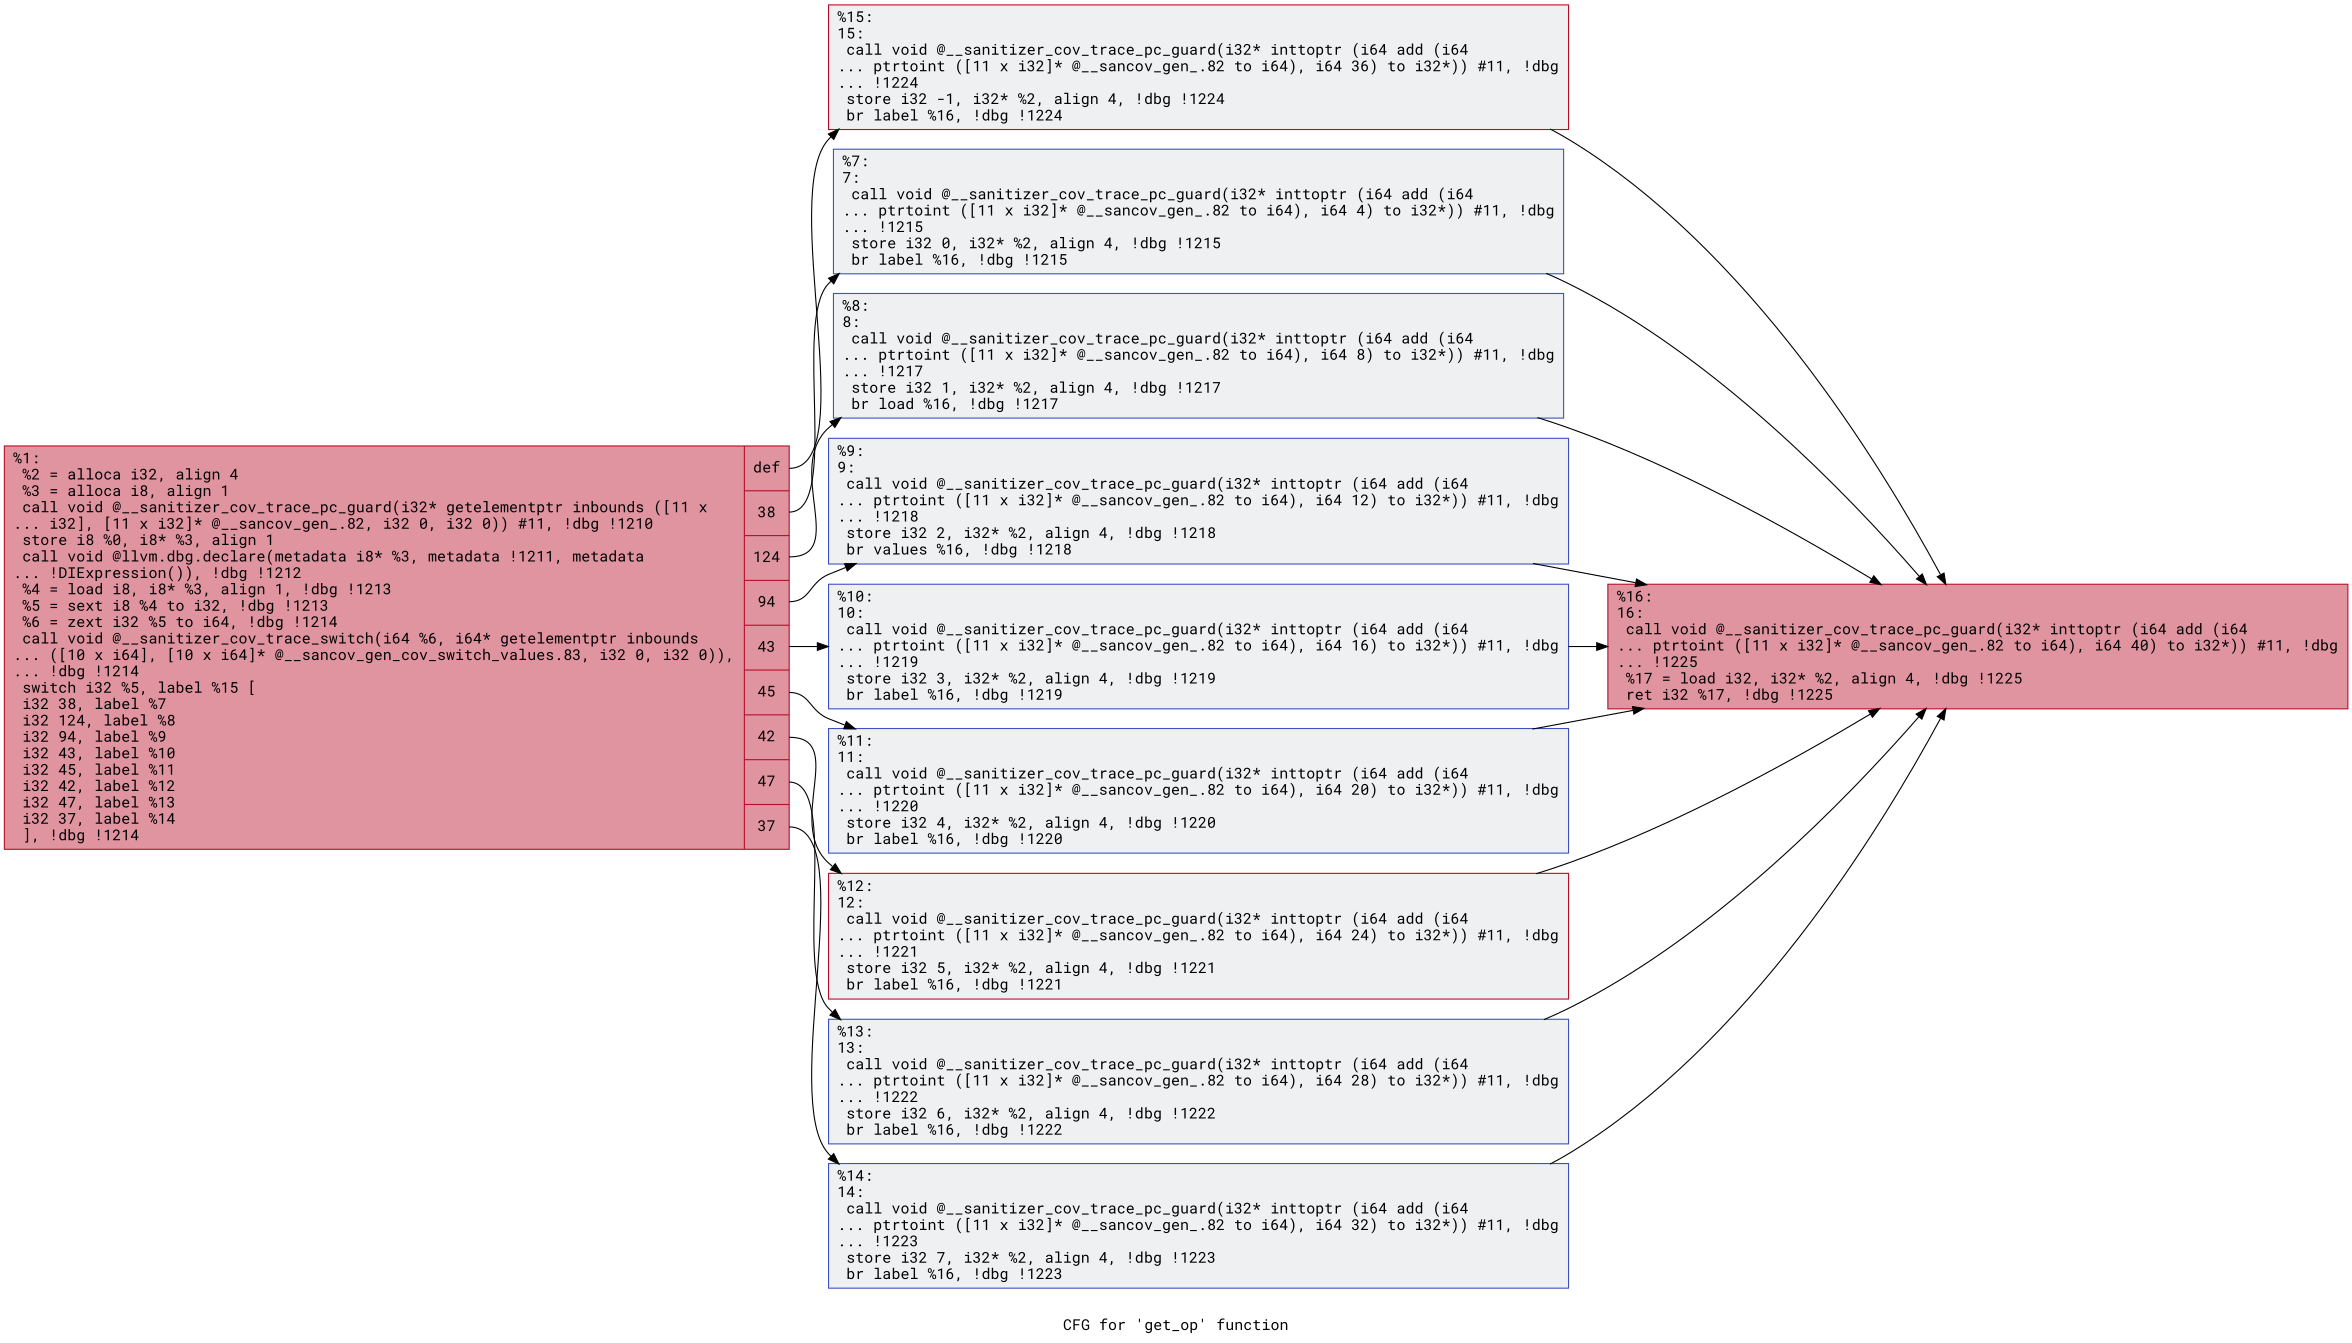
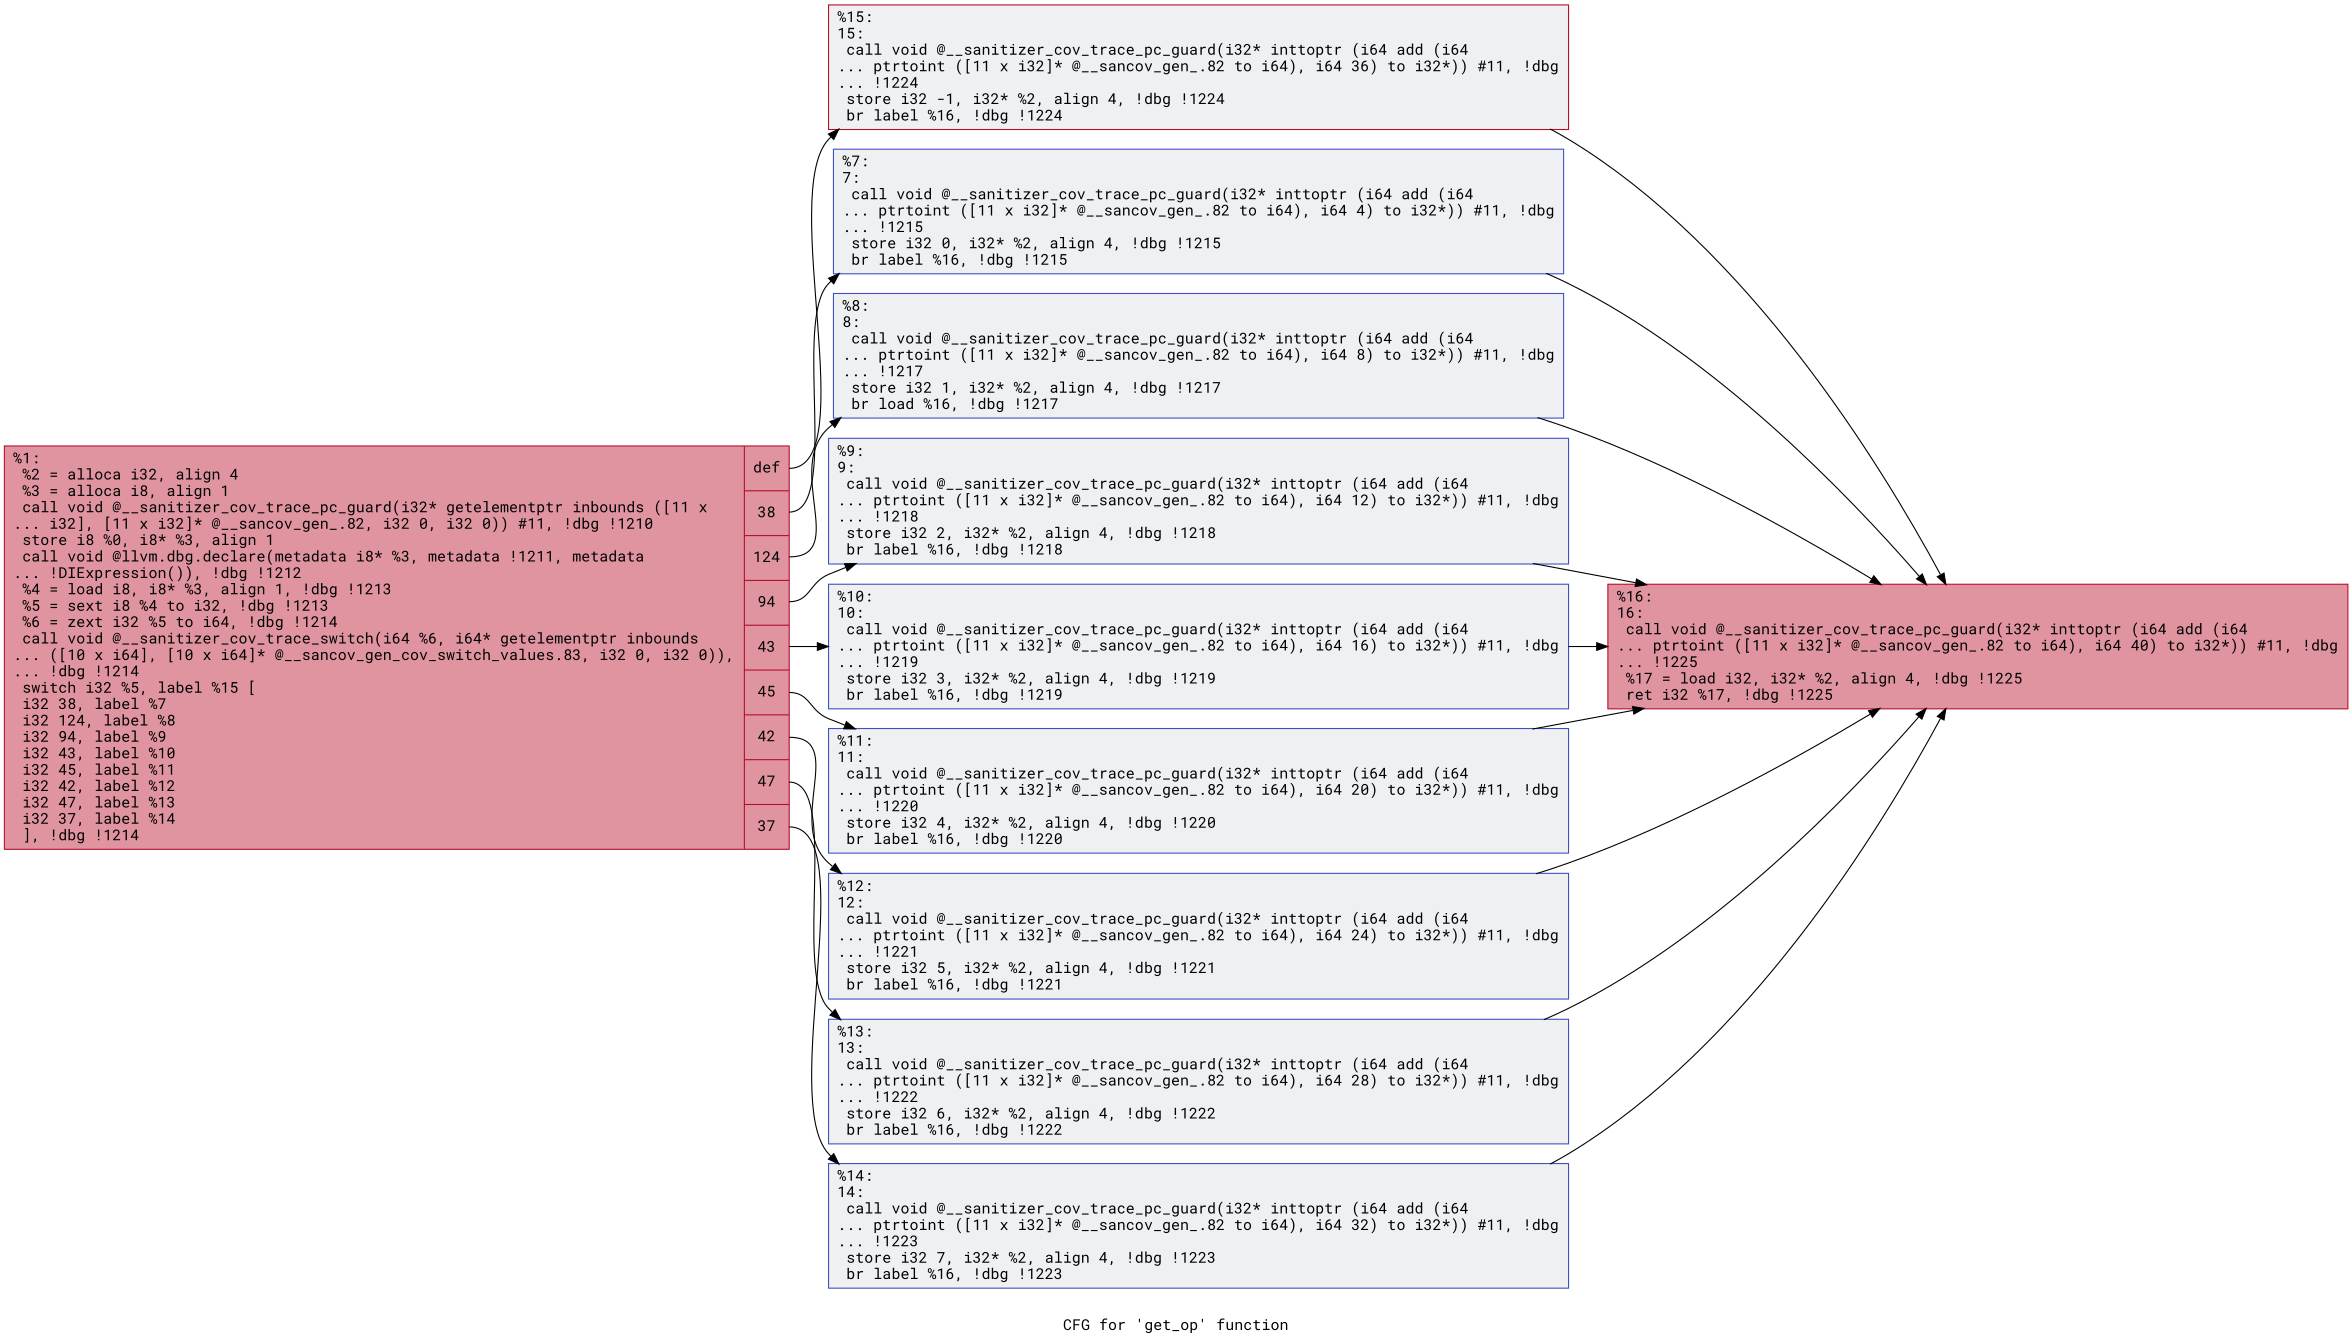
(955, 550) -> (950, 550)
(1199, 936) -> (1199, 936)
